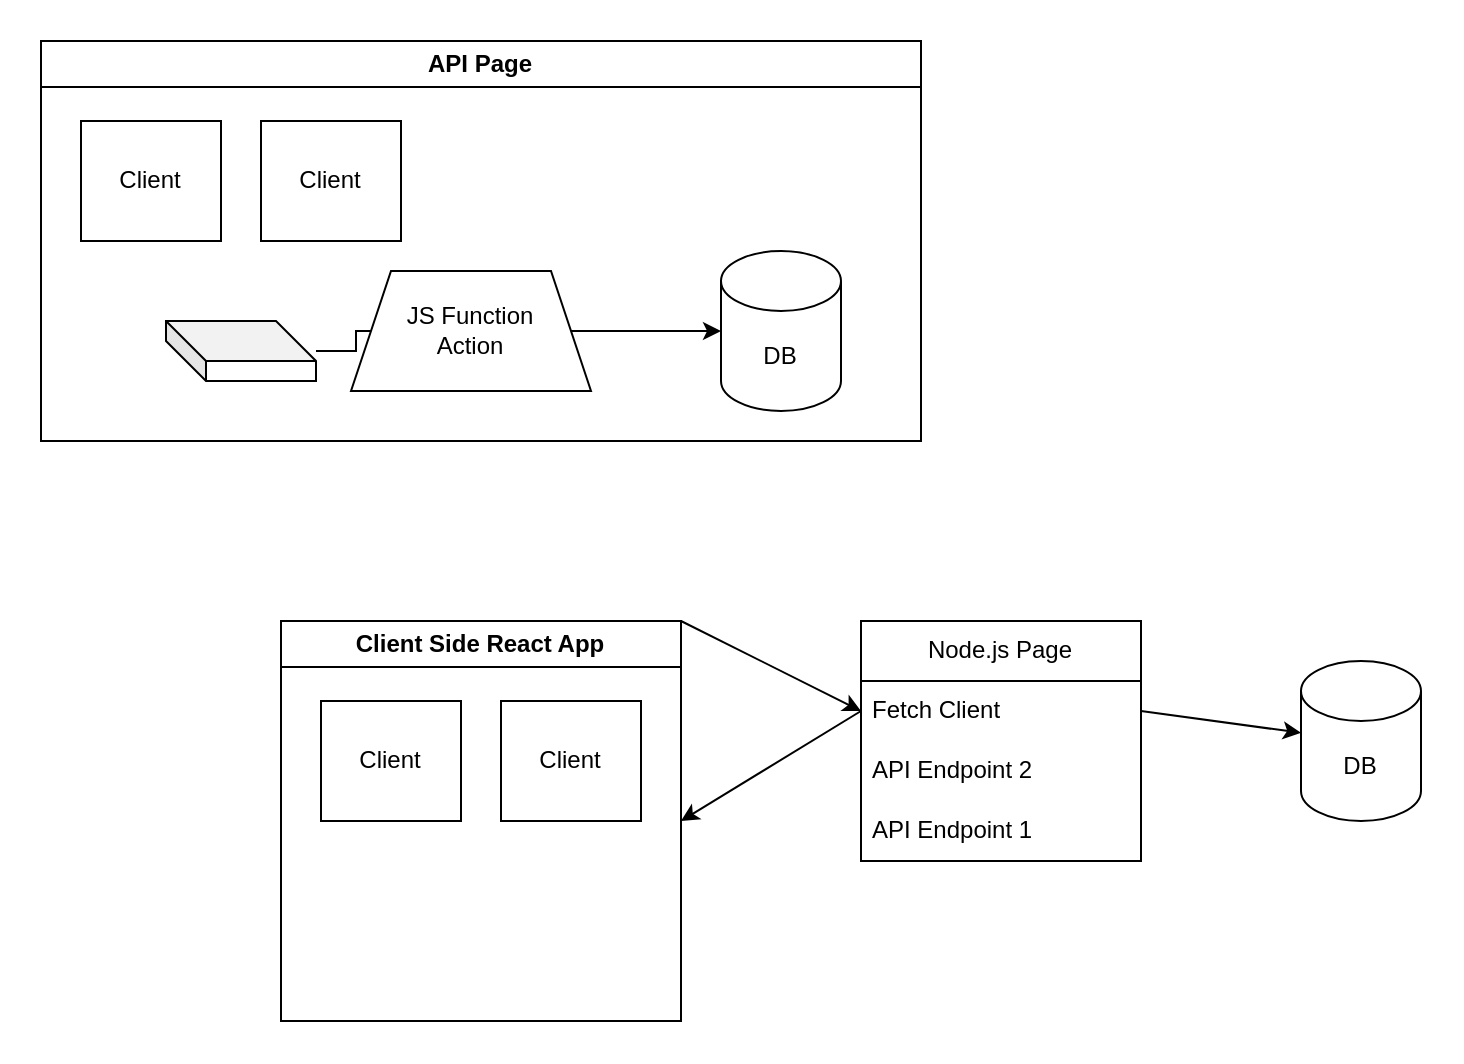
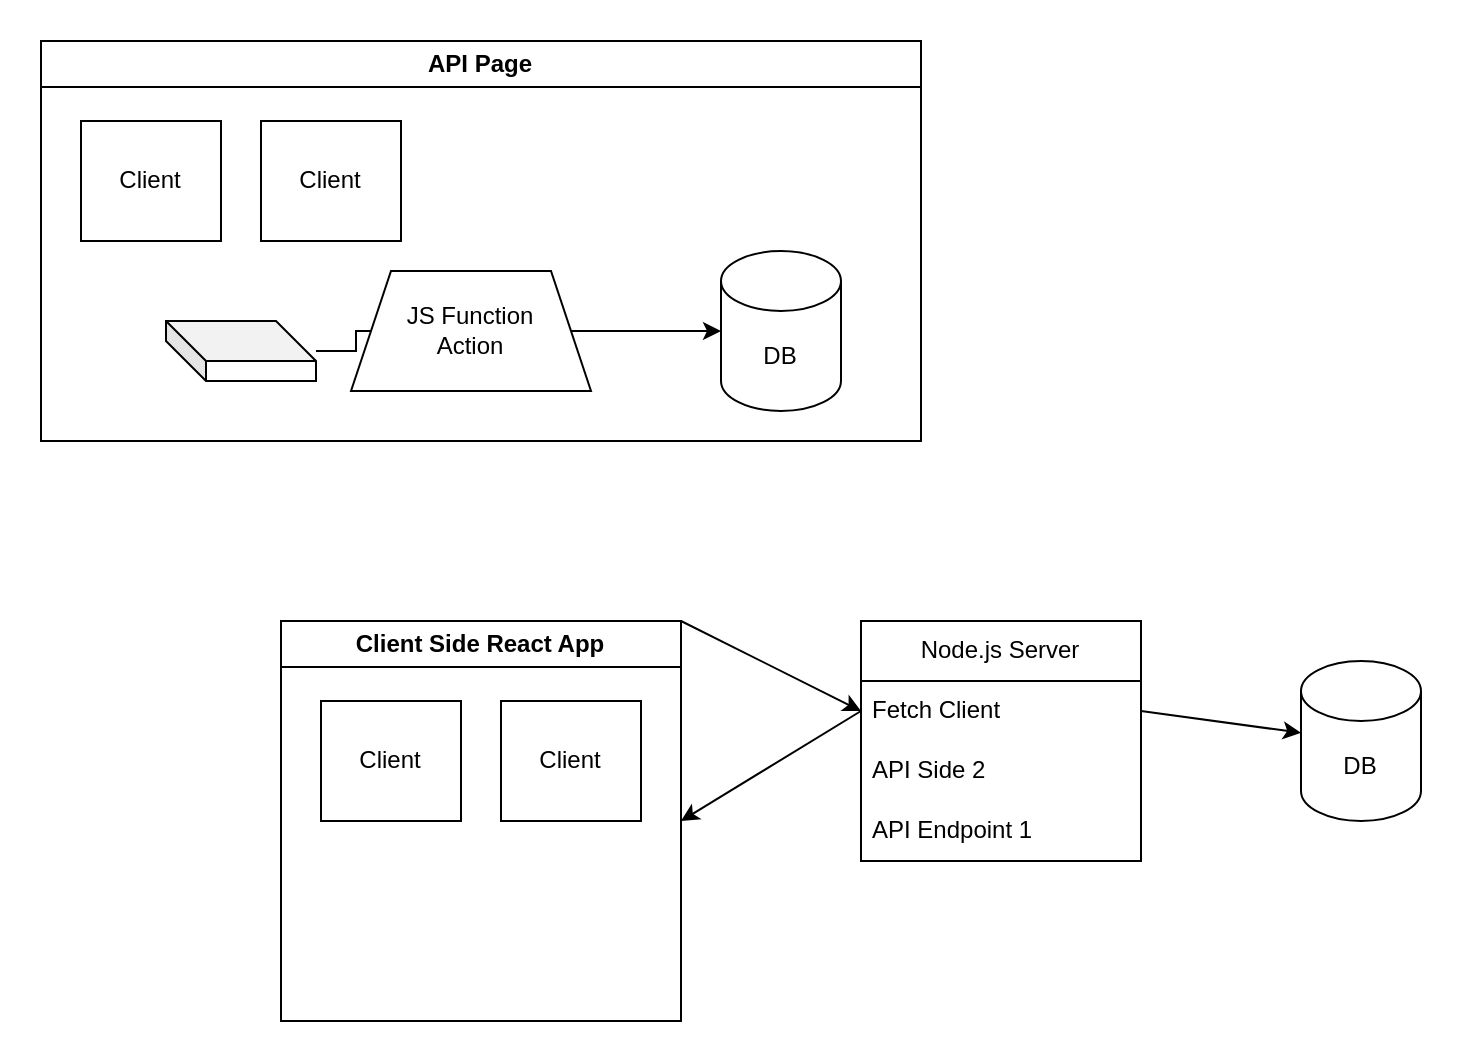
(1001, 651) -> (1001, 651)
(958, 771) -> (931, 771)
